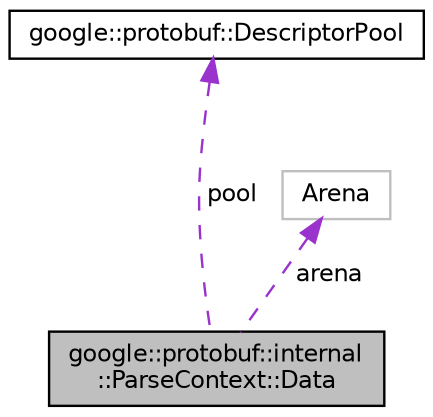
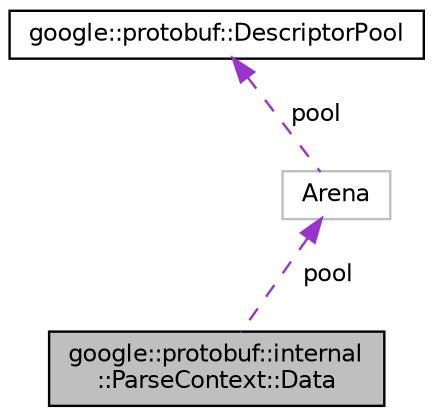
(199, 207) -> (284, 125)
(326, 275) -> (326, 275)
